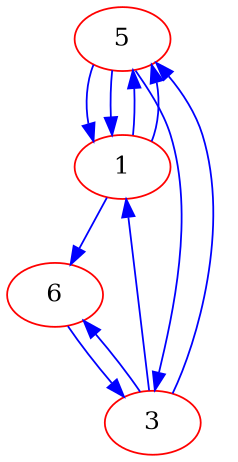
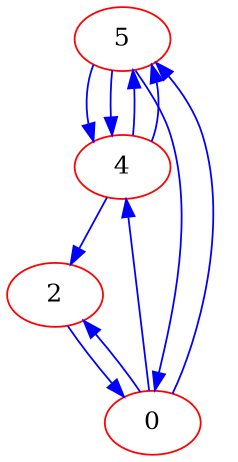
(123, 167) -> (123, 167)
(55, 295) -> (55, 295)
(153, 423) -> (153, 423)
